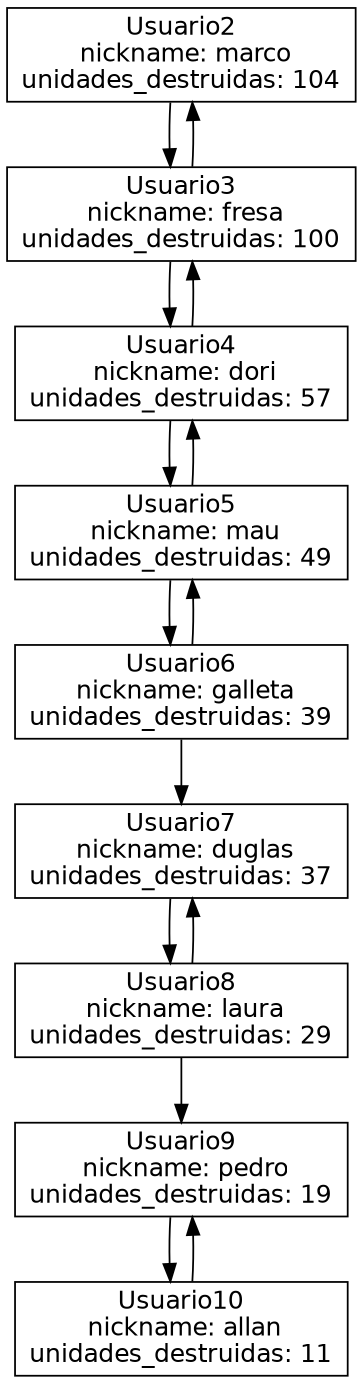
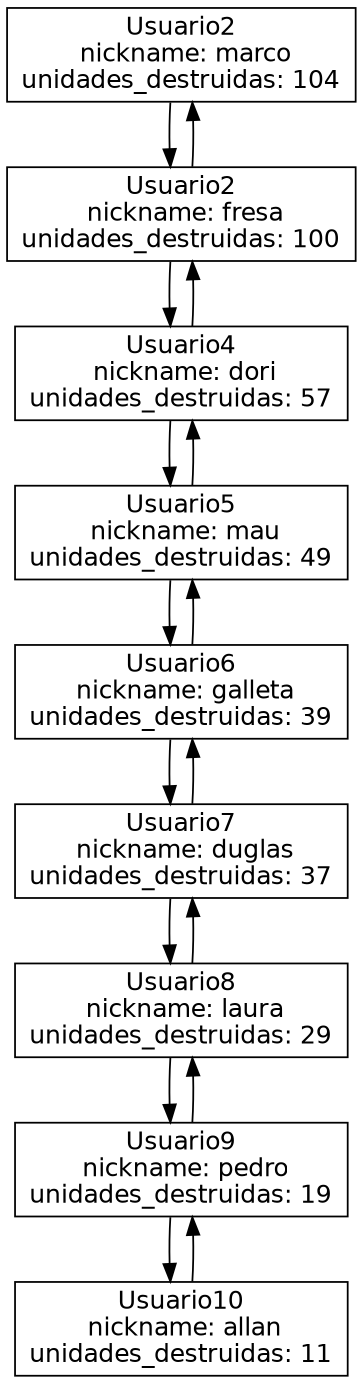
(181, 214) -> (181, 214)
none -> (193, 781)
none -> (193, 1099)
